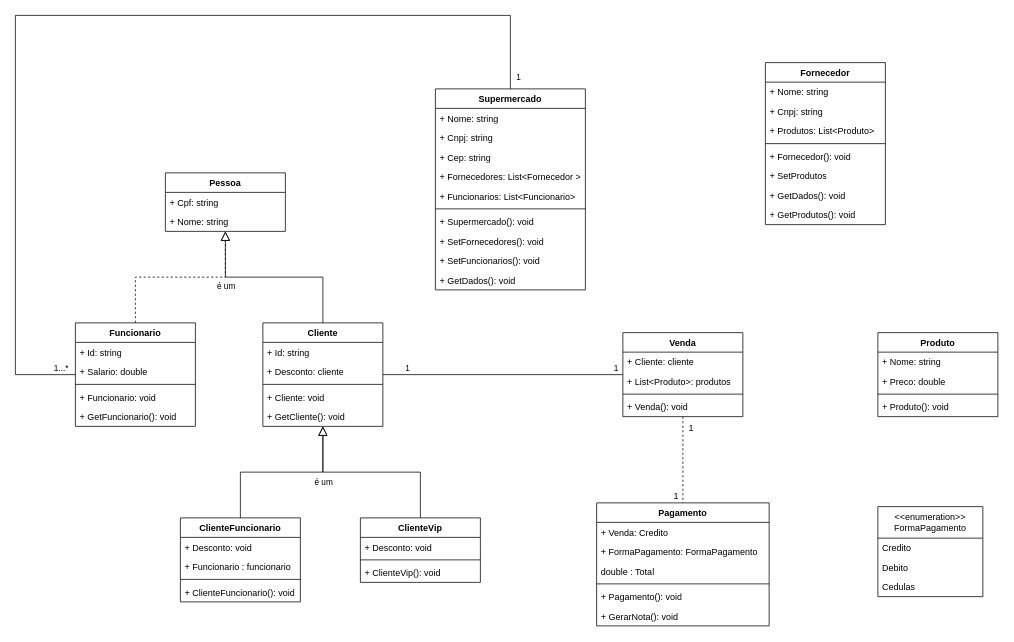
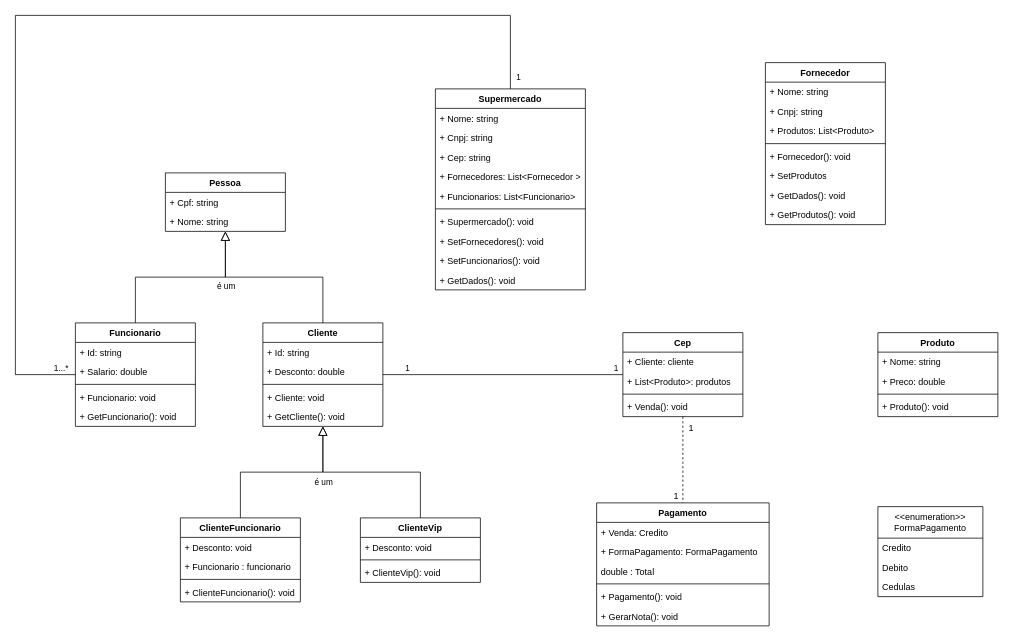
(157, 277) -> (157, 277)
(683, 343) -> (683, 343)
(309, 373) -> (308, 373)
